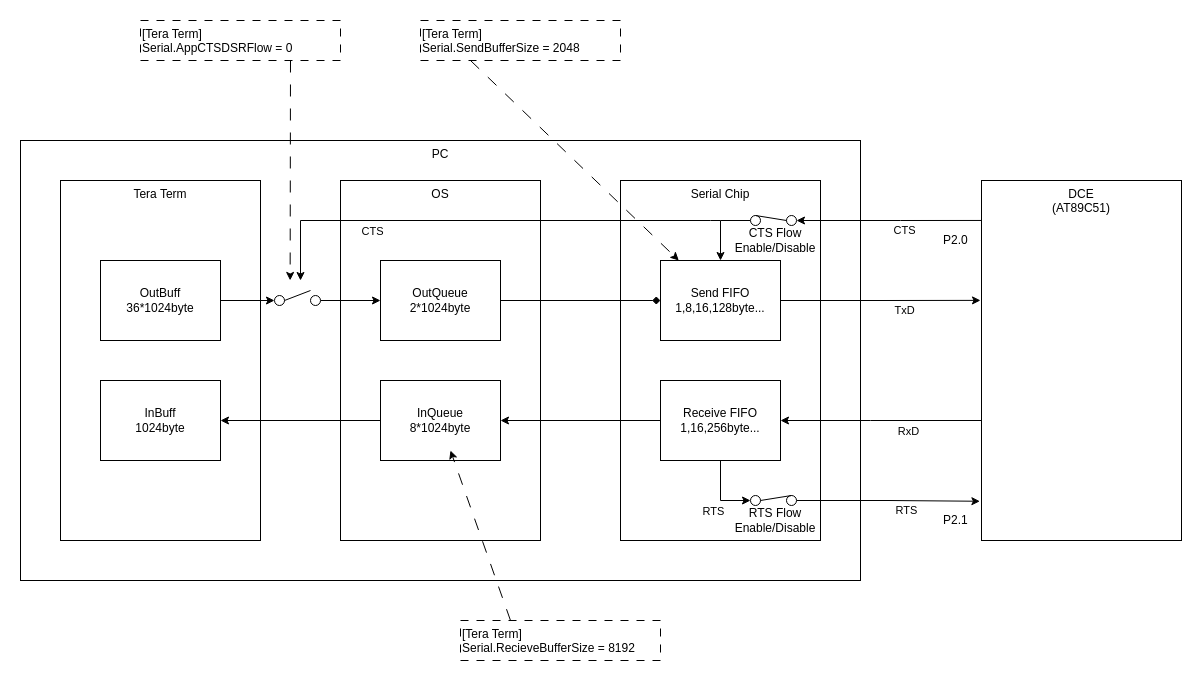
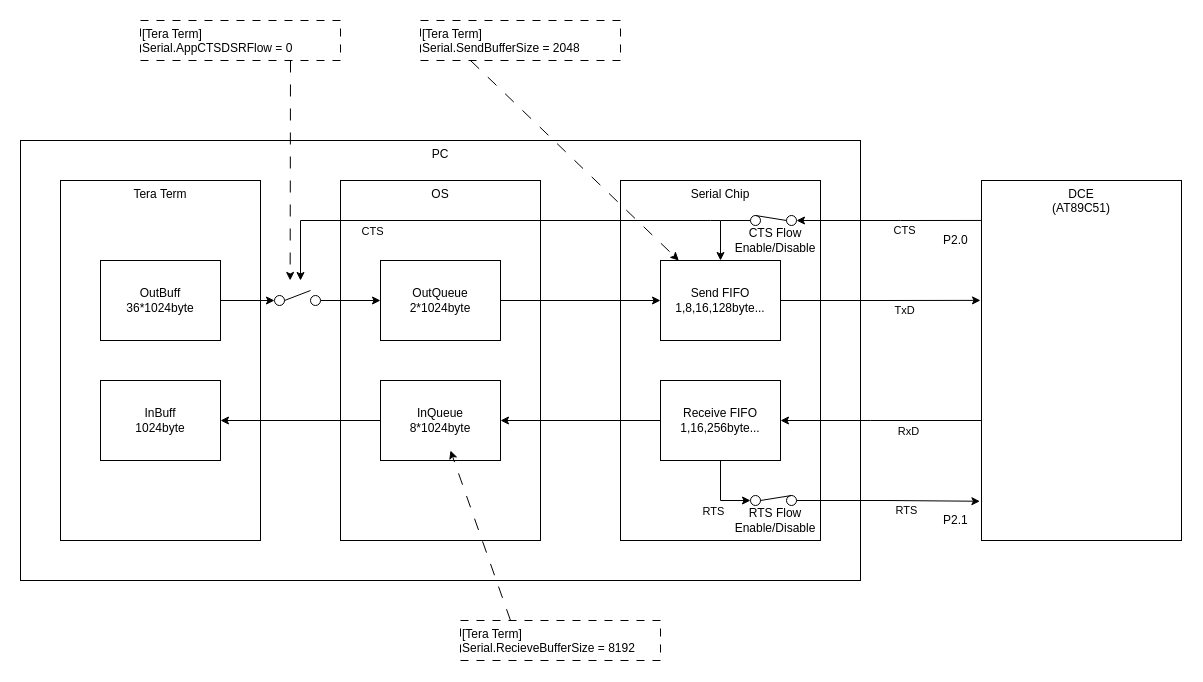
(652, 301) -> (652, 301)
